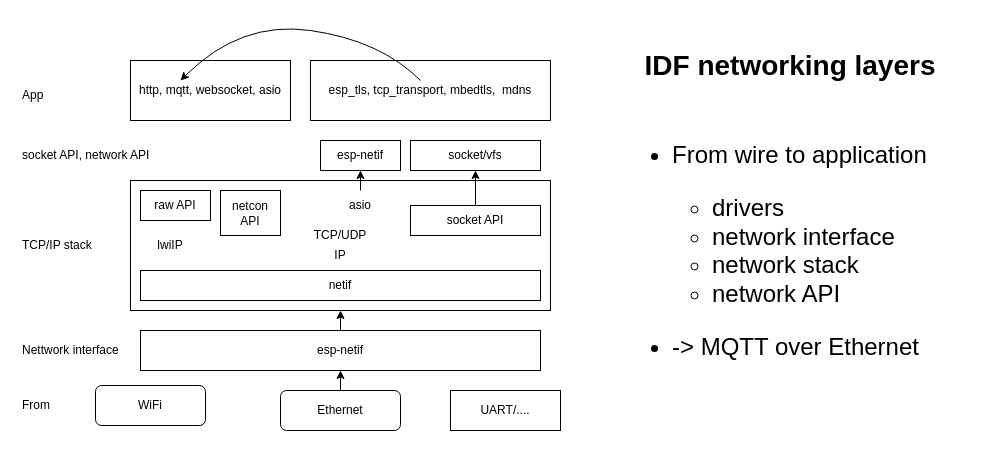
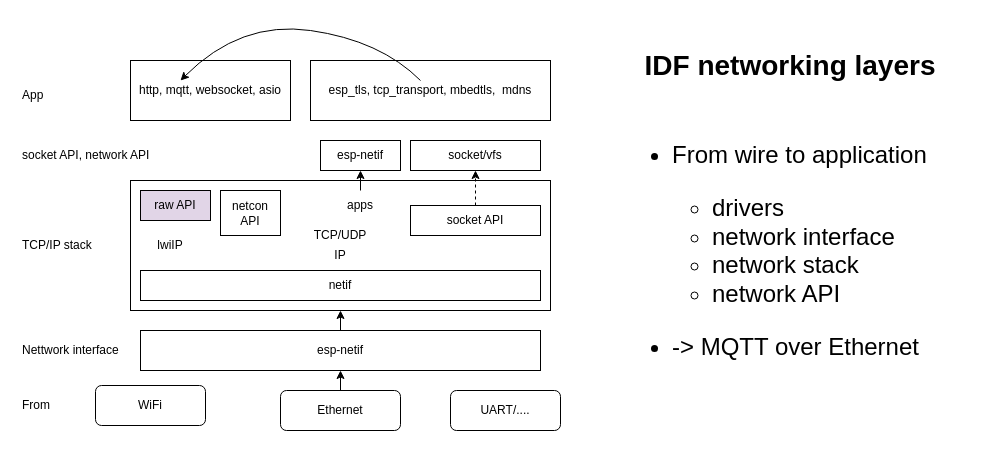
(476, 191) -> (476, 191)
(176, 206) -> (176, 206)
(361, 206) -> (361, 206)
(506, 411) -> (506, 411)
